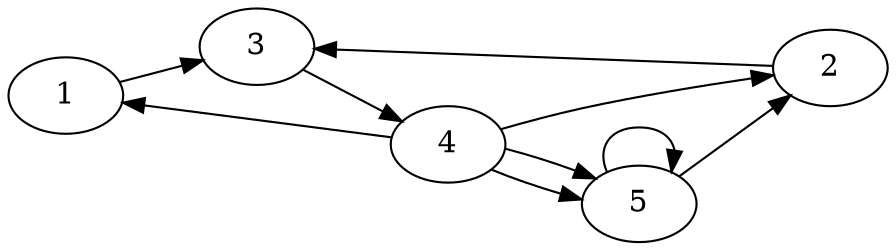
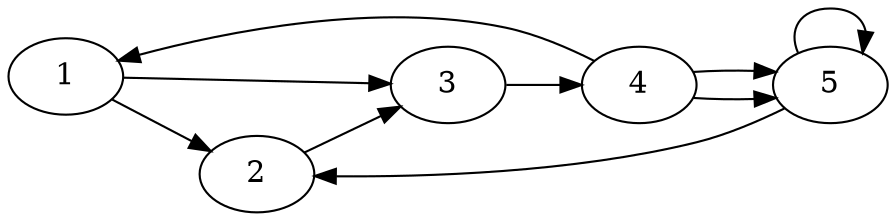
(626, 99) -> (152, 120)
